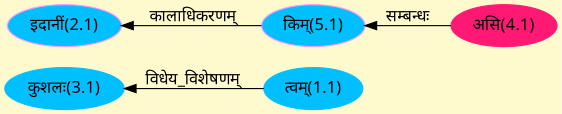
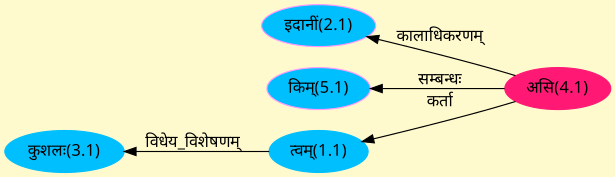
(197, 26) -> (447, 57)
none -> (445, 121)
